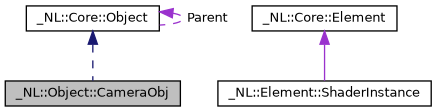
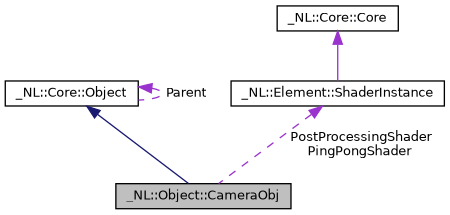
(325, 18) -> (338, 18)
(93, 63) -> (143, 149)
none -> (265, 149)
